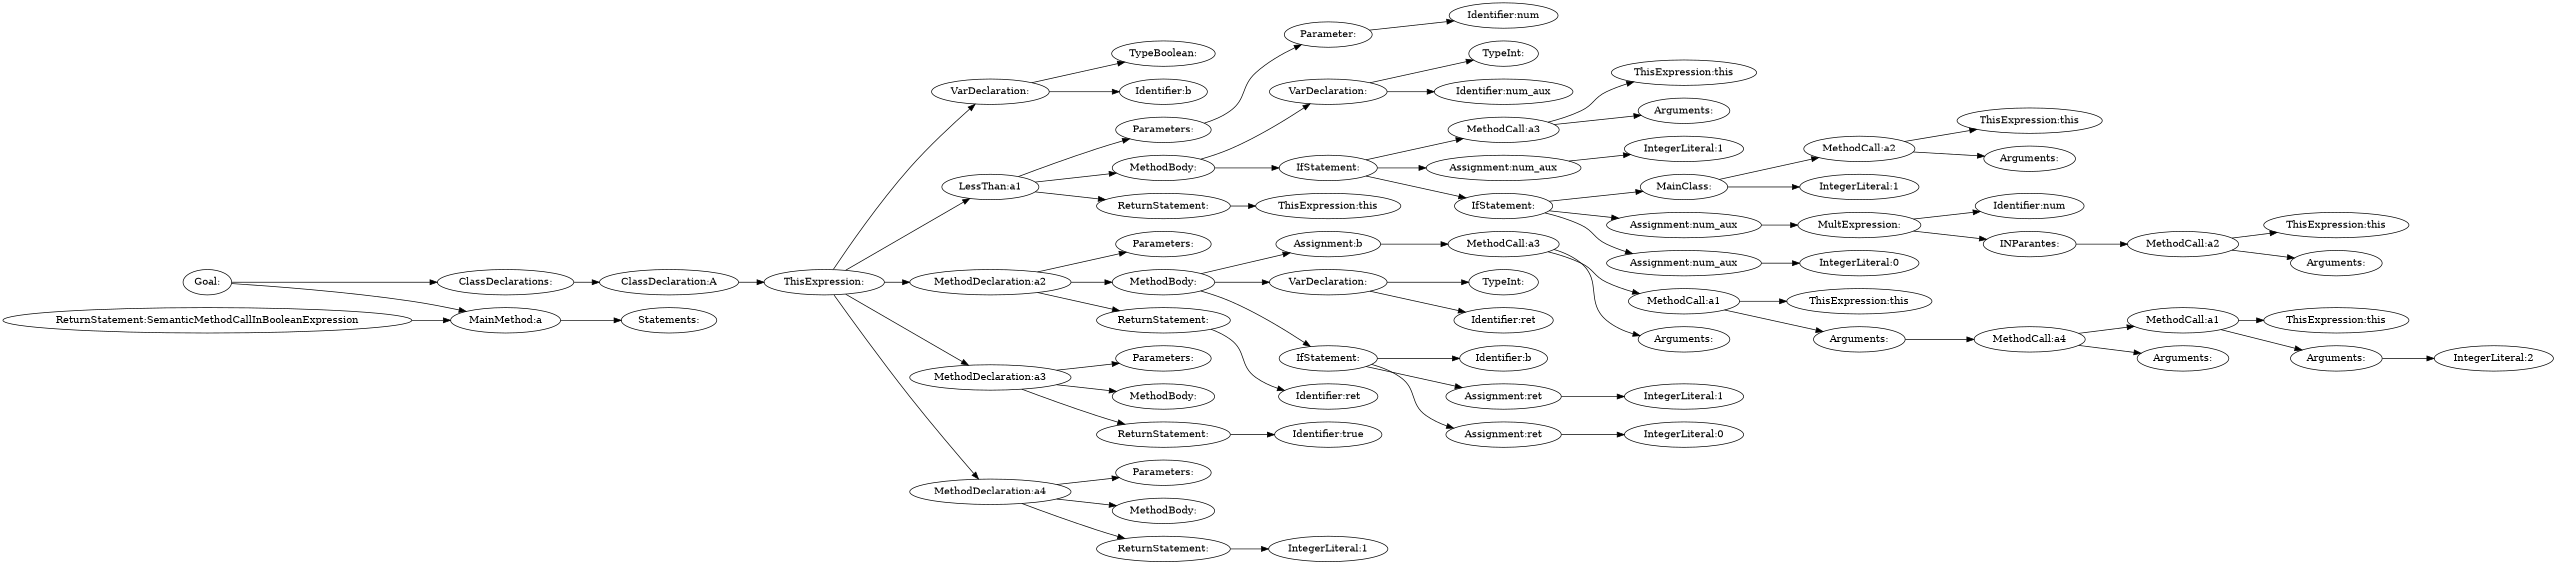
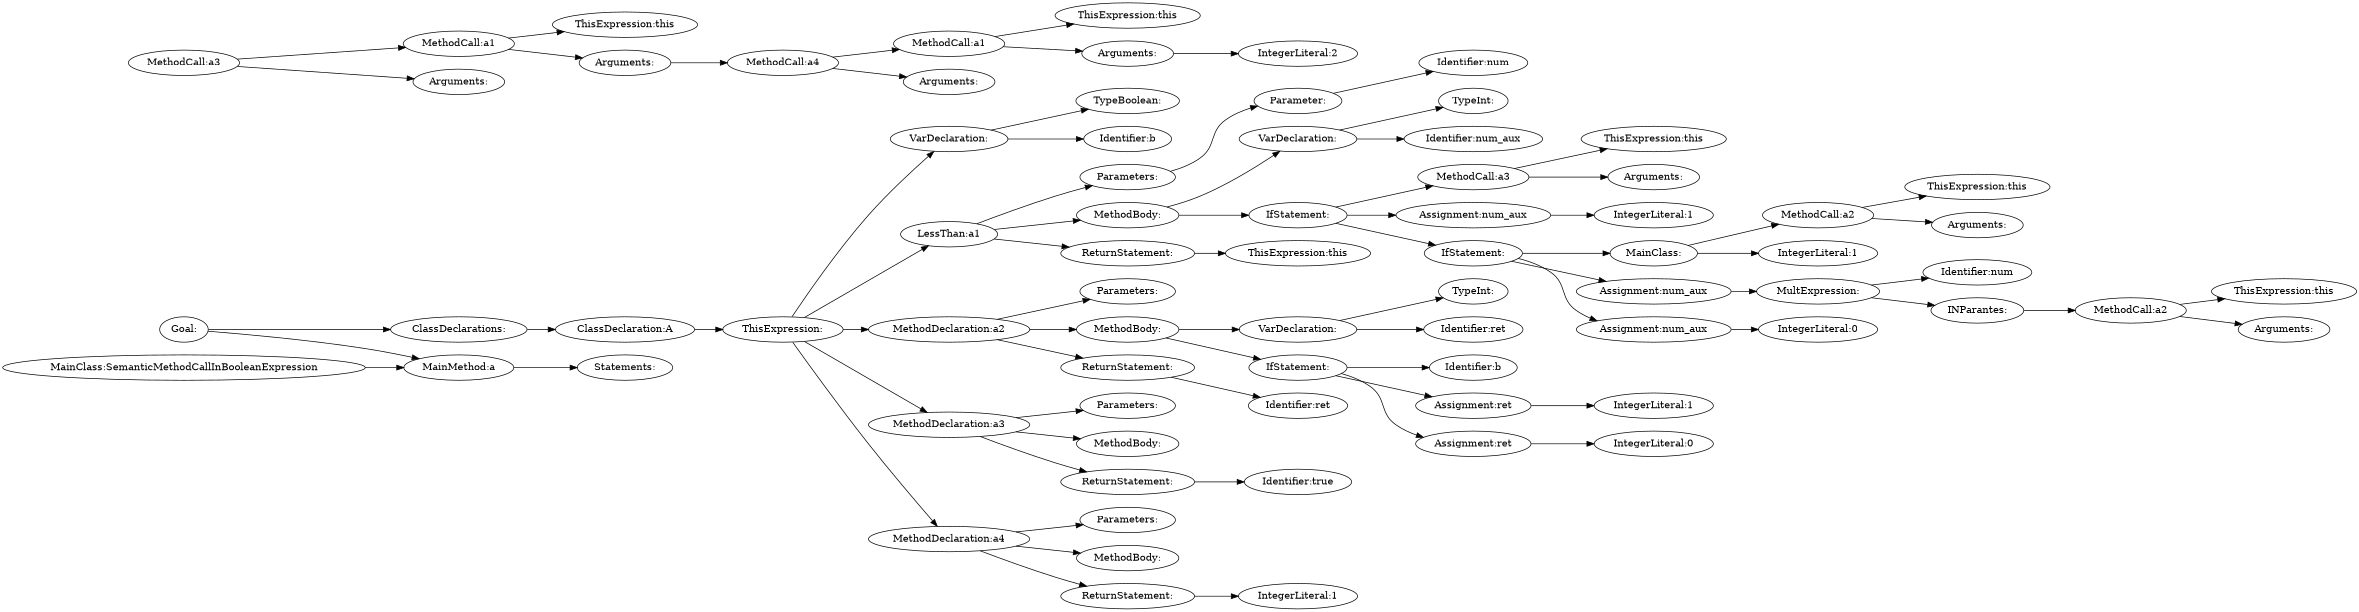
(1328, 244) -> none
(207, 320) -> (184, 368)
